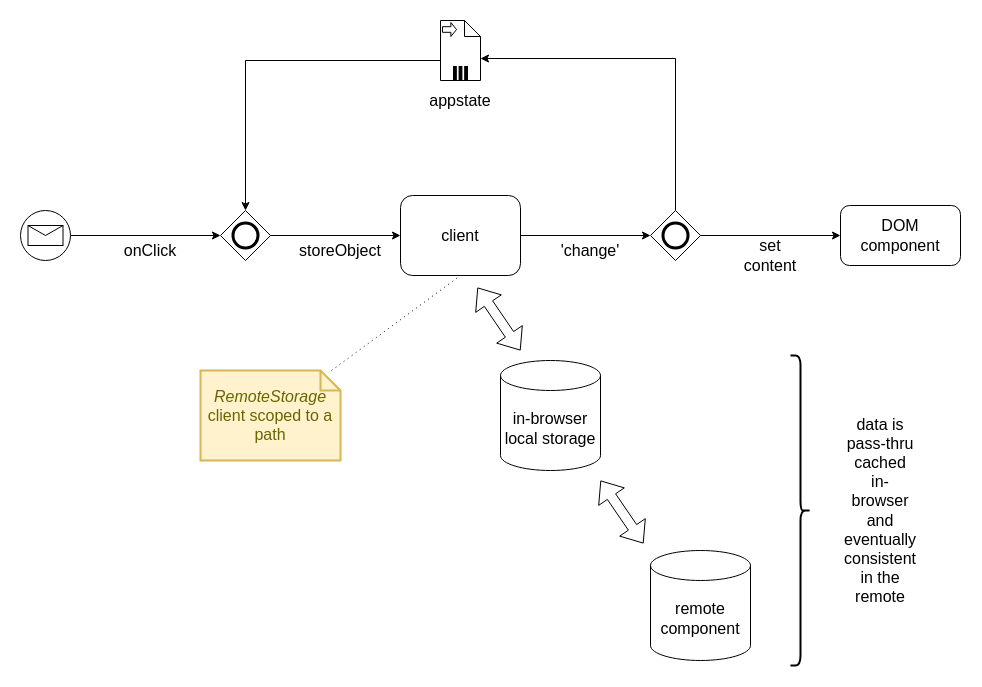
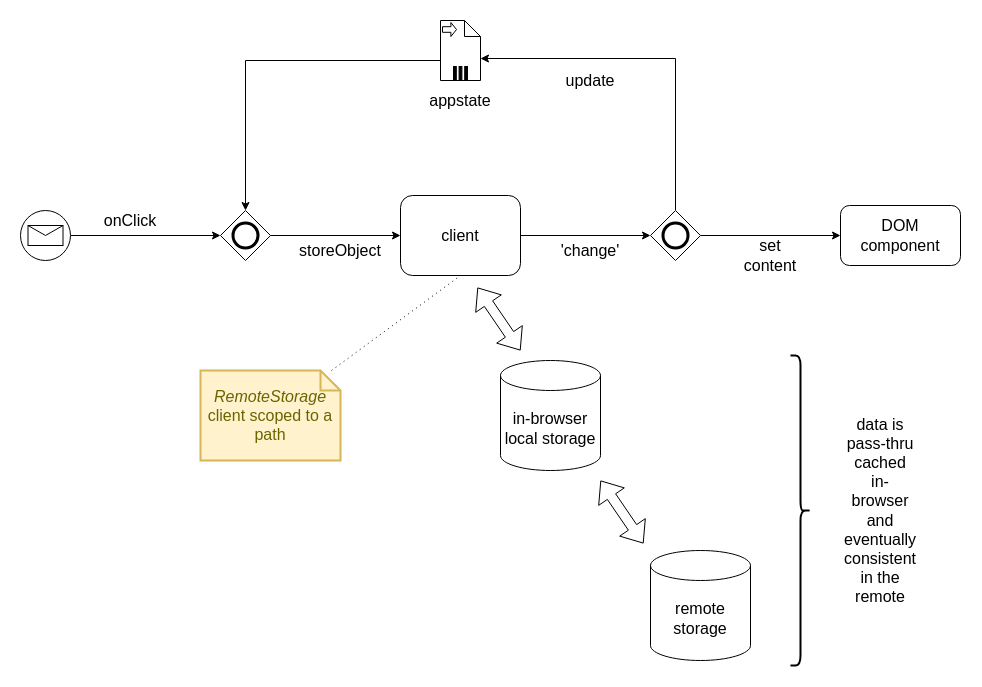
none -> (591, 81)
(151, 251) -> (131, 221)
(701, 619) -> (701, 619)
